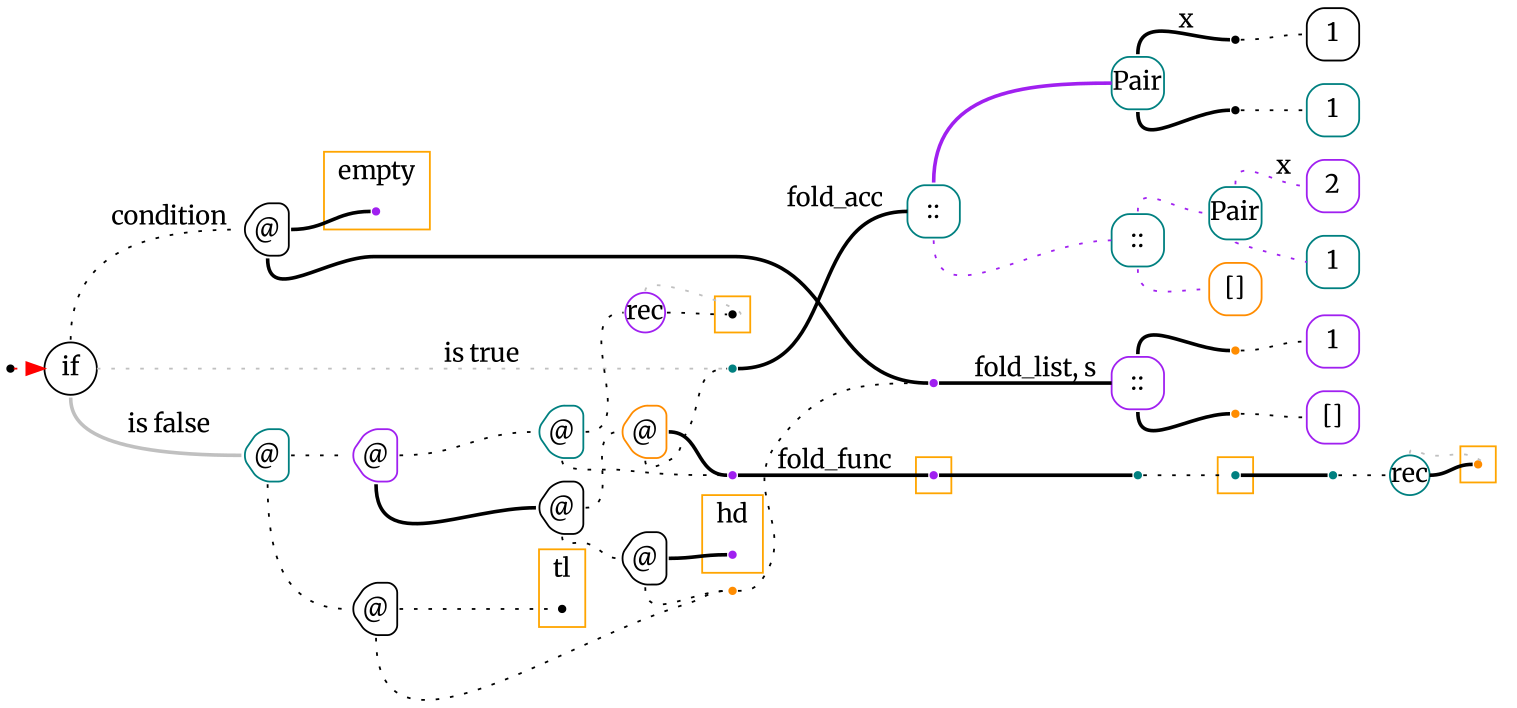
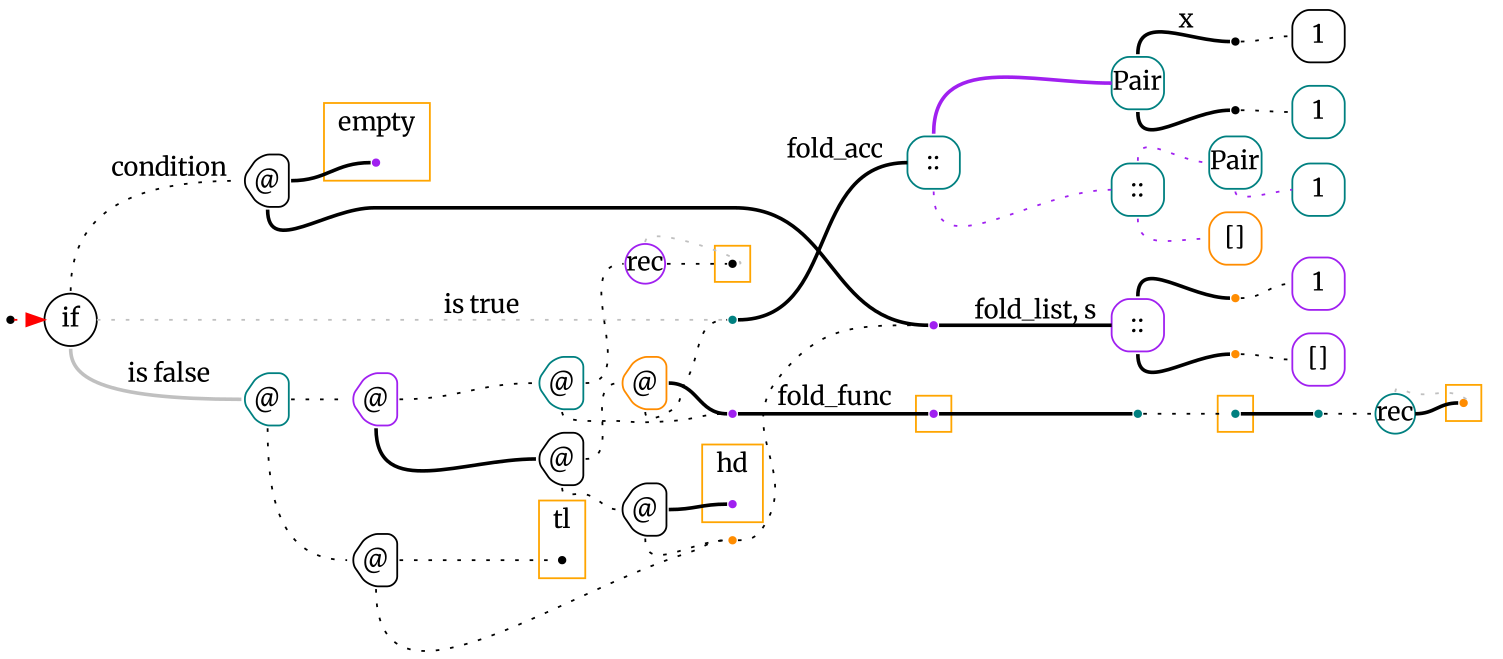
(1333, 186) -> none
